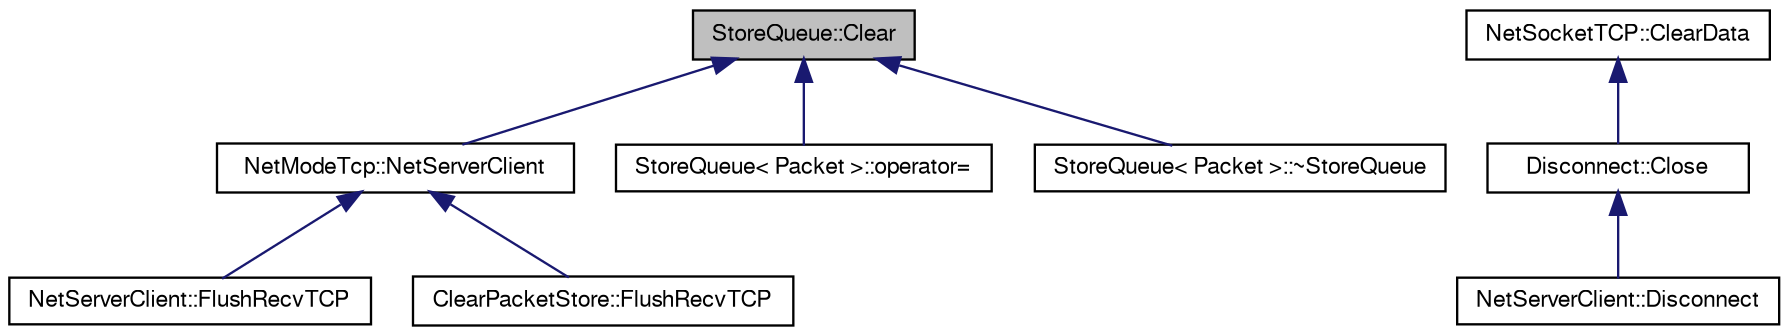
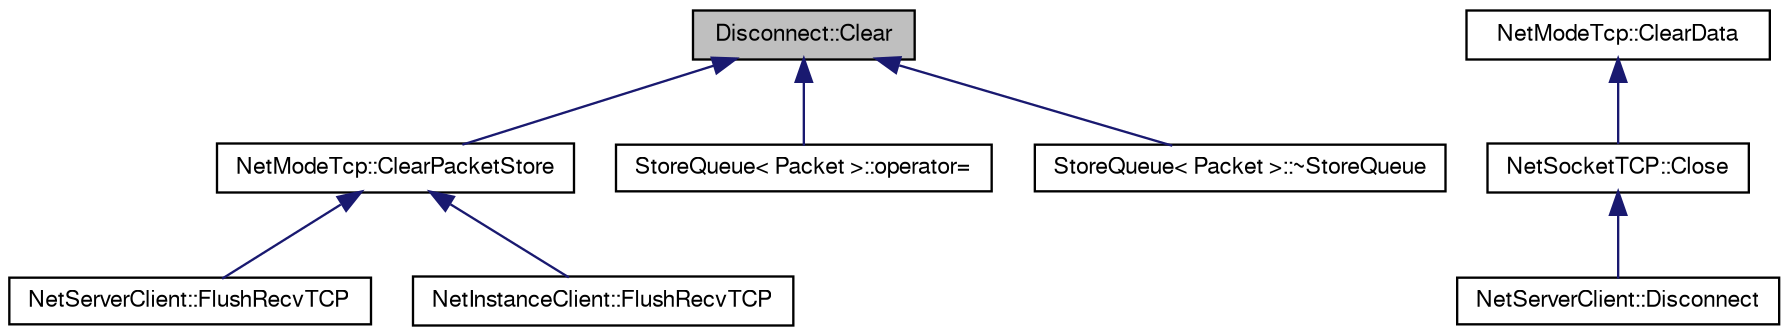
(804, 35) -> (804, 35)
(1618, 35) -> (1618, 35)
(396, 168) -> (396, 168)
(1618, 168) -> (1618, 168)
(603, 301) -> (603, 301)
